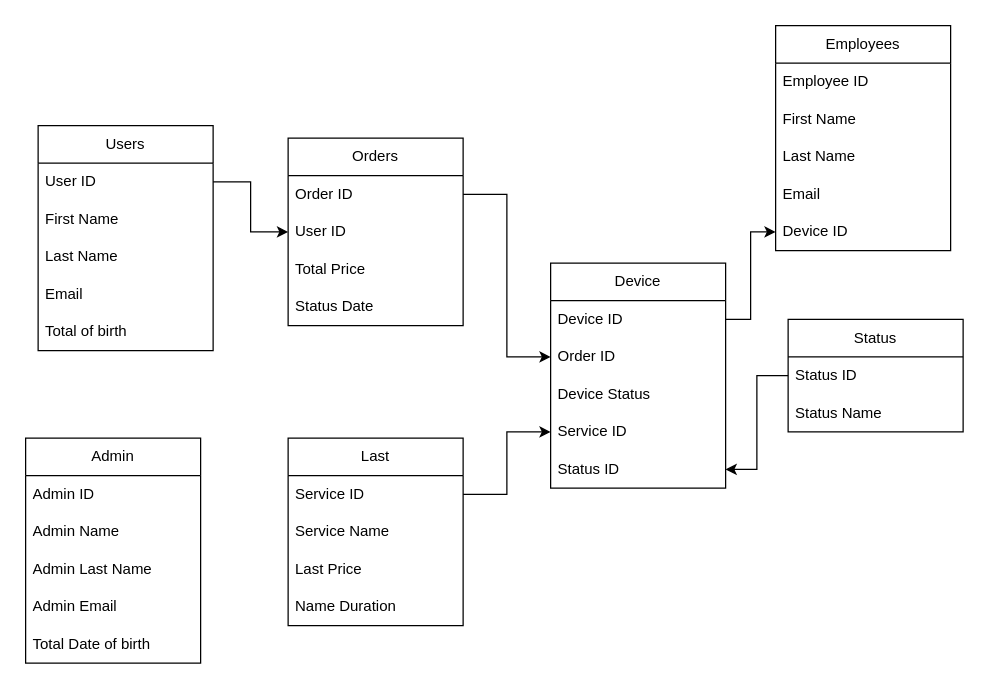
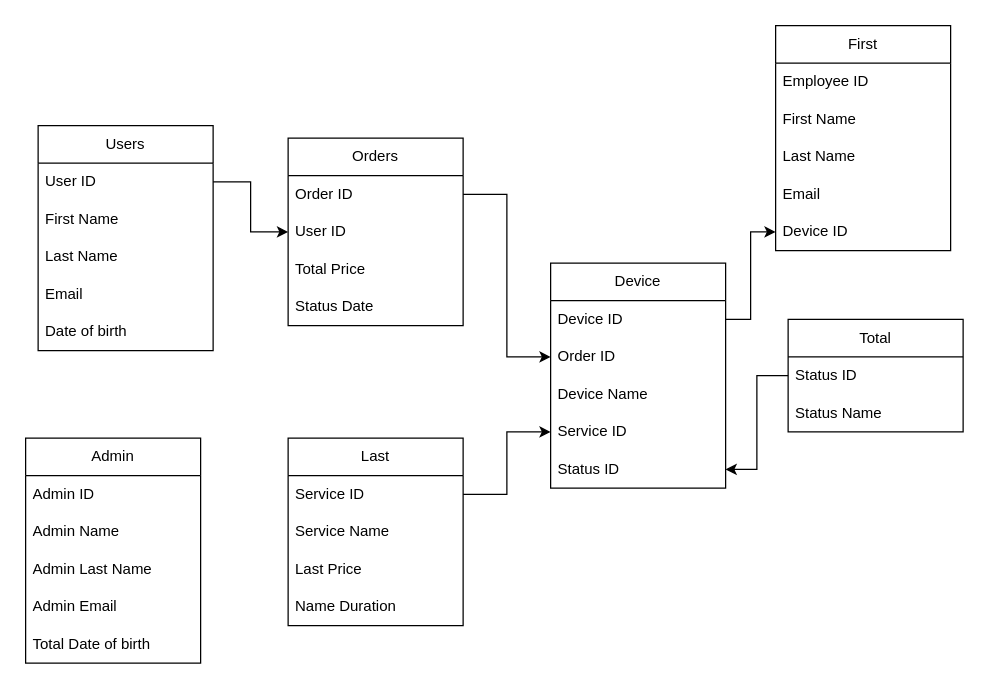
(863, 44) -> (863, 44)
(97, 332) -> (94, 332)
(876, 338) -> (876, 338)
(609, 394) -> (600, 394)
